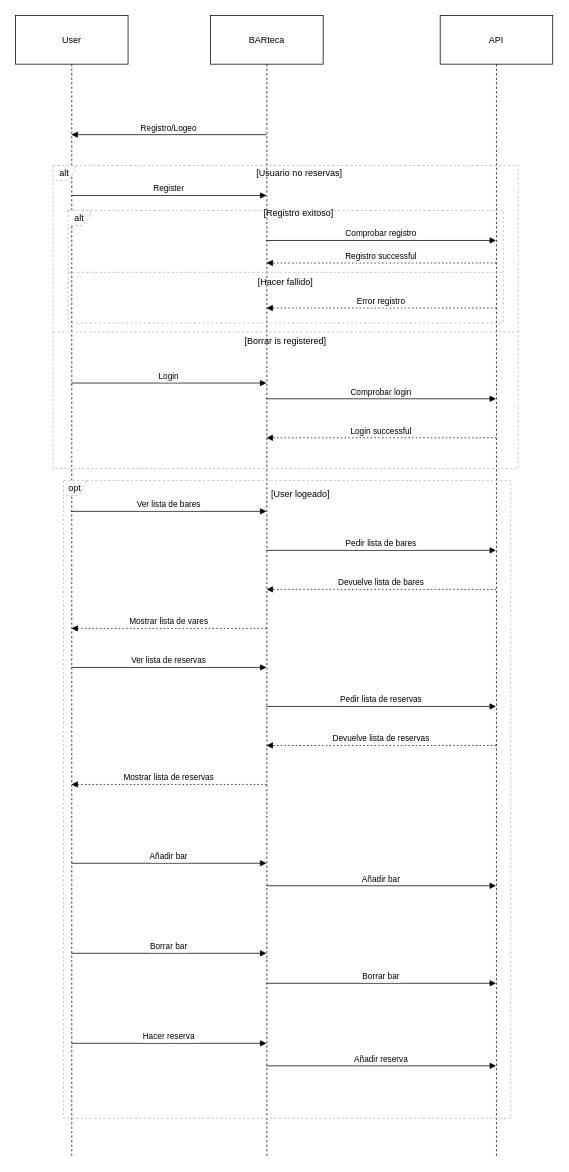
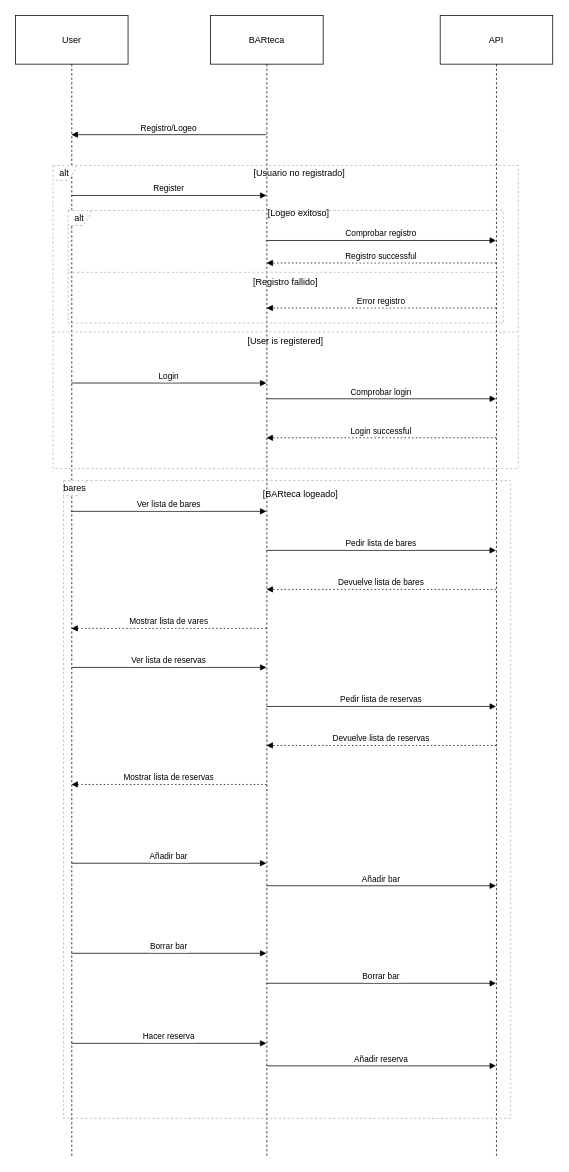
(299, 173) -> (299, 173)
(299, 213) -> (299, 213)
(285, 283) -> (285, 283)
(285, 341) -> (285, 341)
(74, 488) -> (74, 488)
(300, 494) -> (300, 494)
